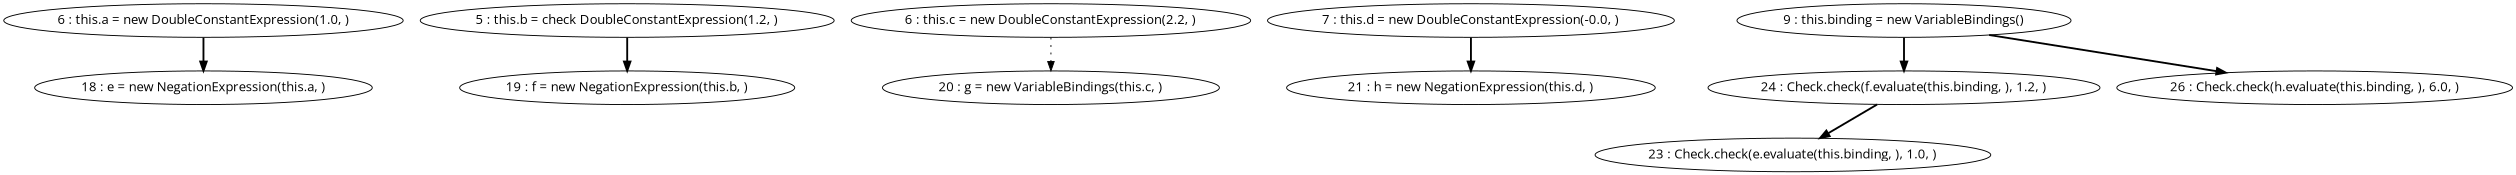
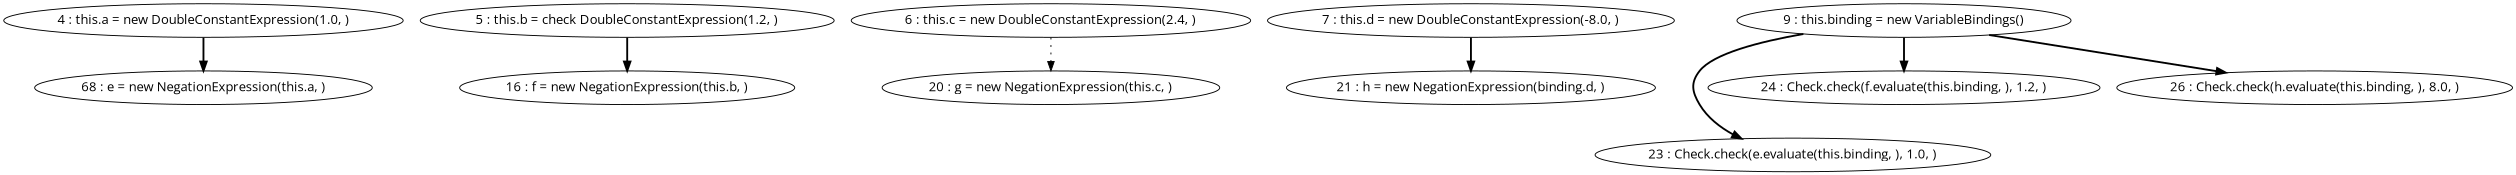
(203, 21) -> (203, 21)
(1051, 21) -> (1051, 21)
(1471, 21) -> (1471, 21)
(203, 88) -> (203, 88)
(627, 88) -> (627, 88)
(1051, 88) -> (1051, 88)
(1471, 88) -> (1471, 88)
(2315, 88) -> (2315, 88)
(1853, 119) -> (1711, 62)
